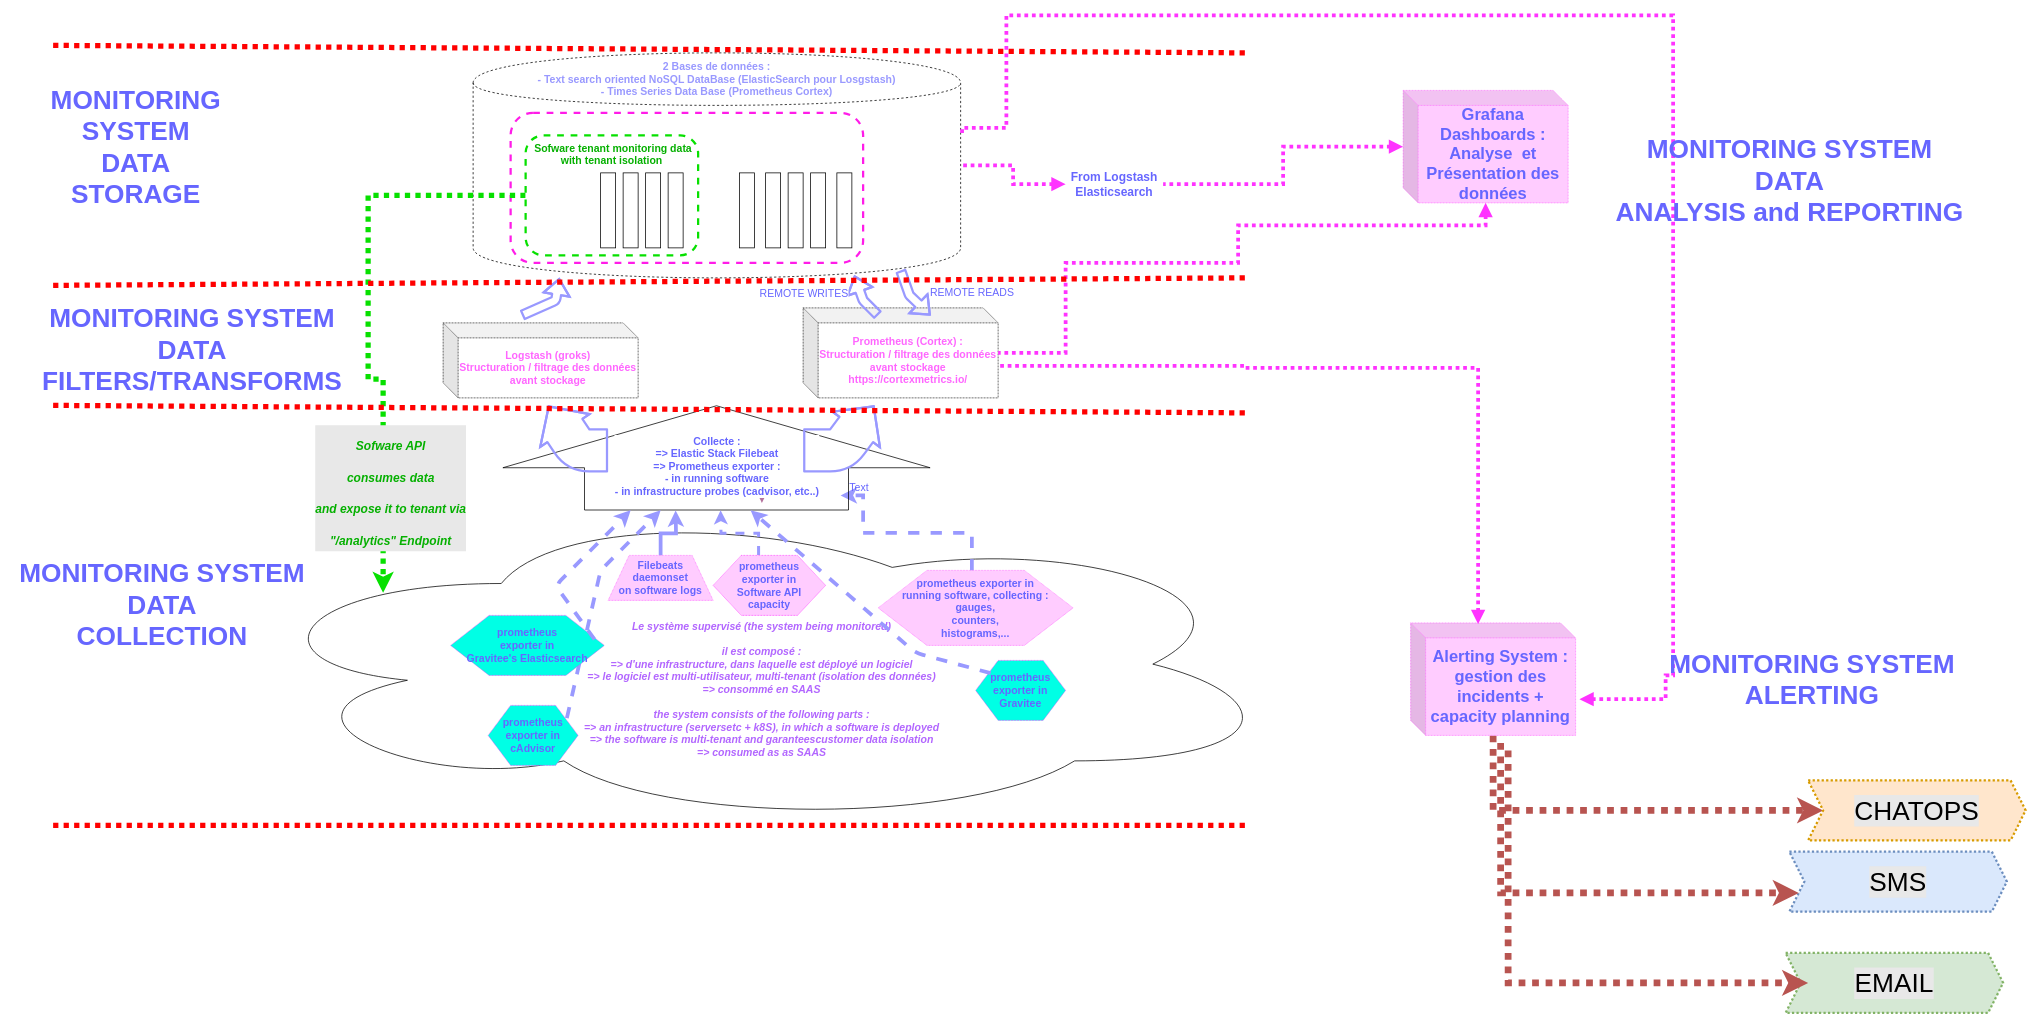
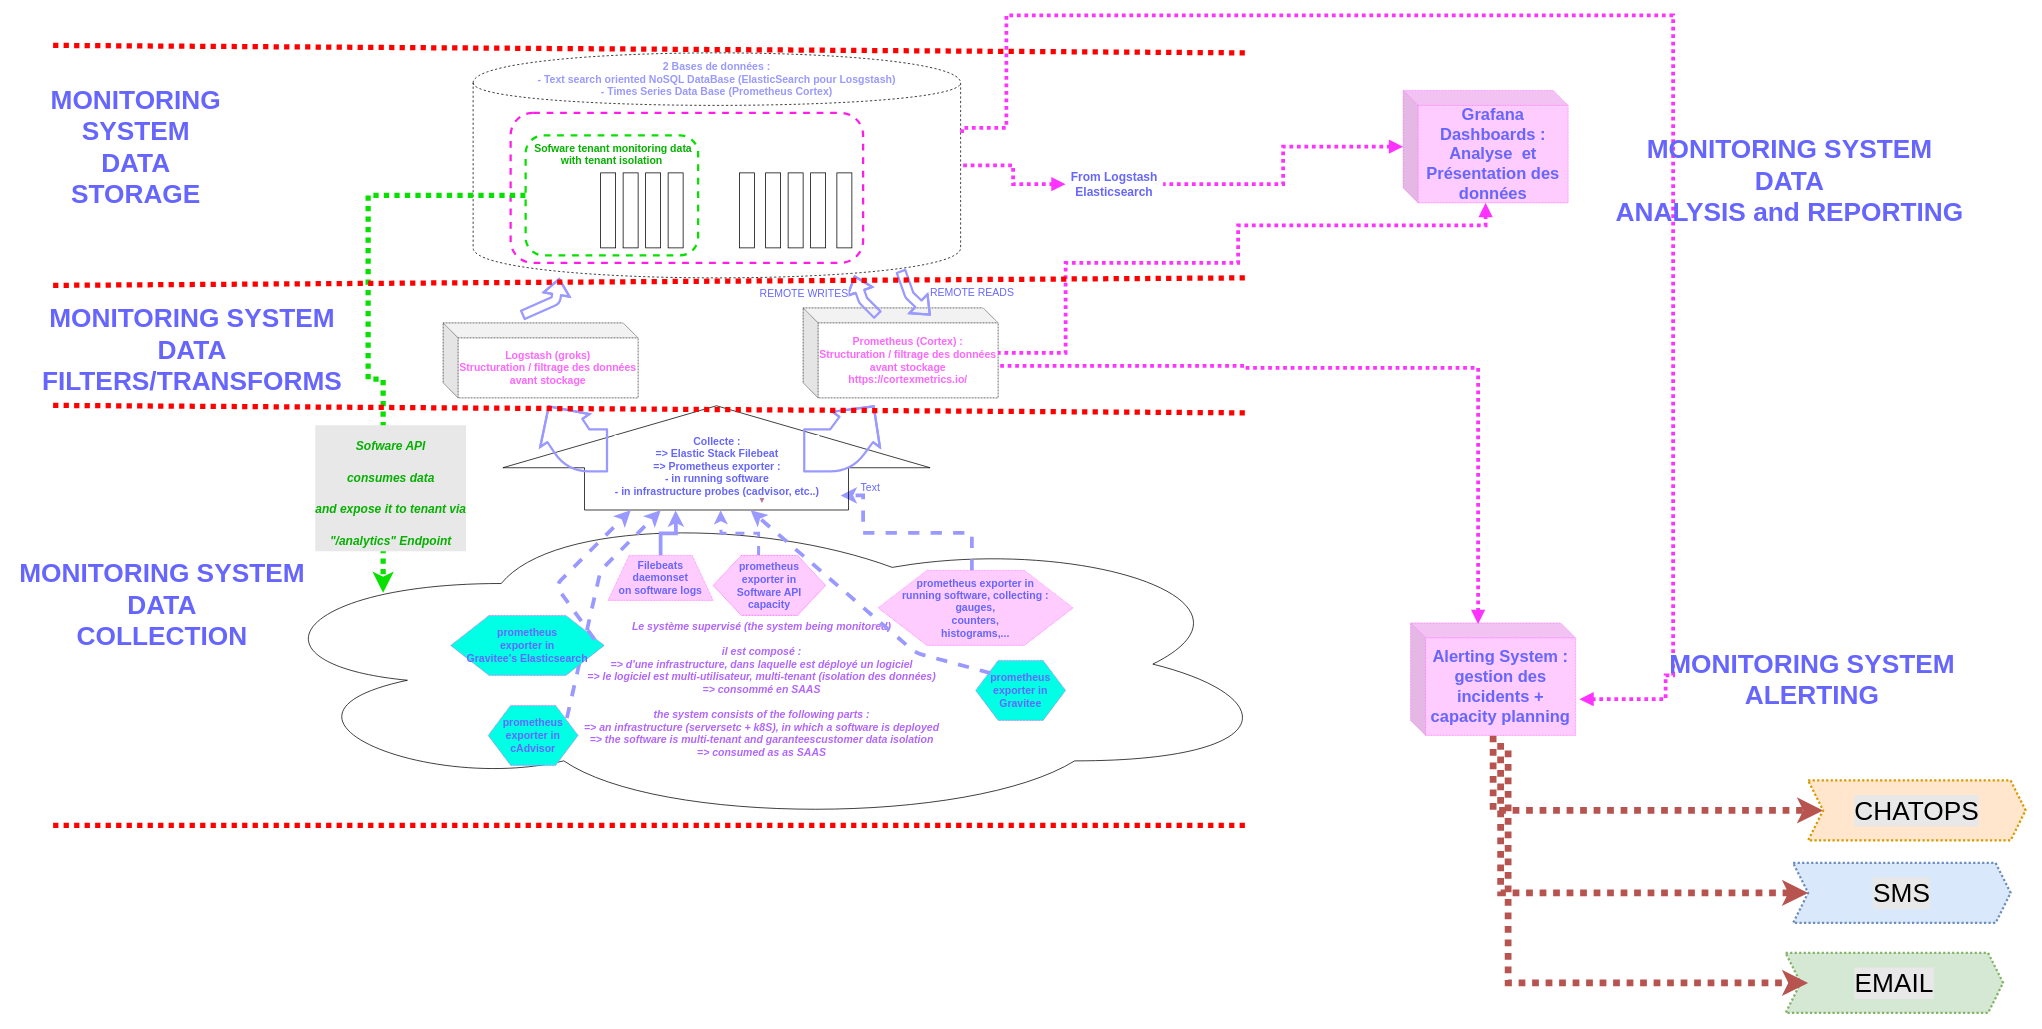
(859, 488) -> (870, 488)
(1898, 882) -> (1902, 893)
